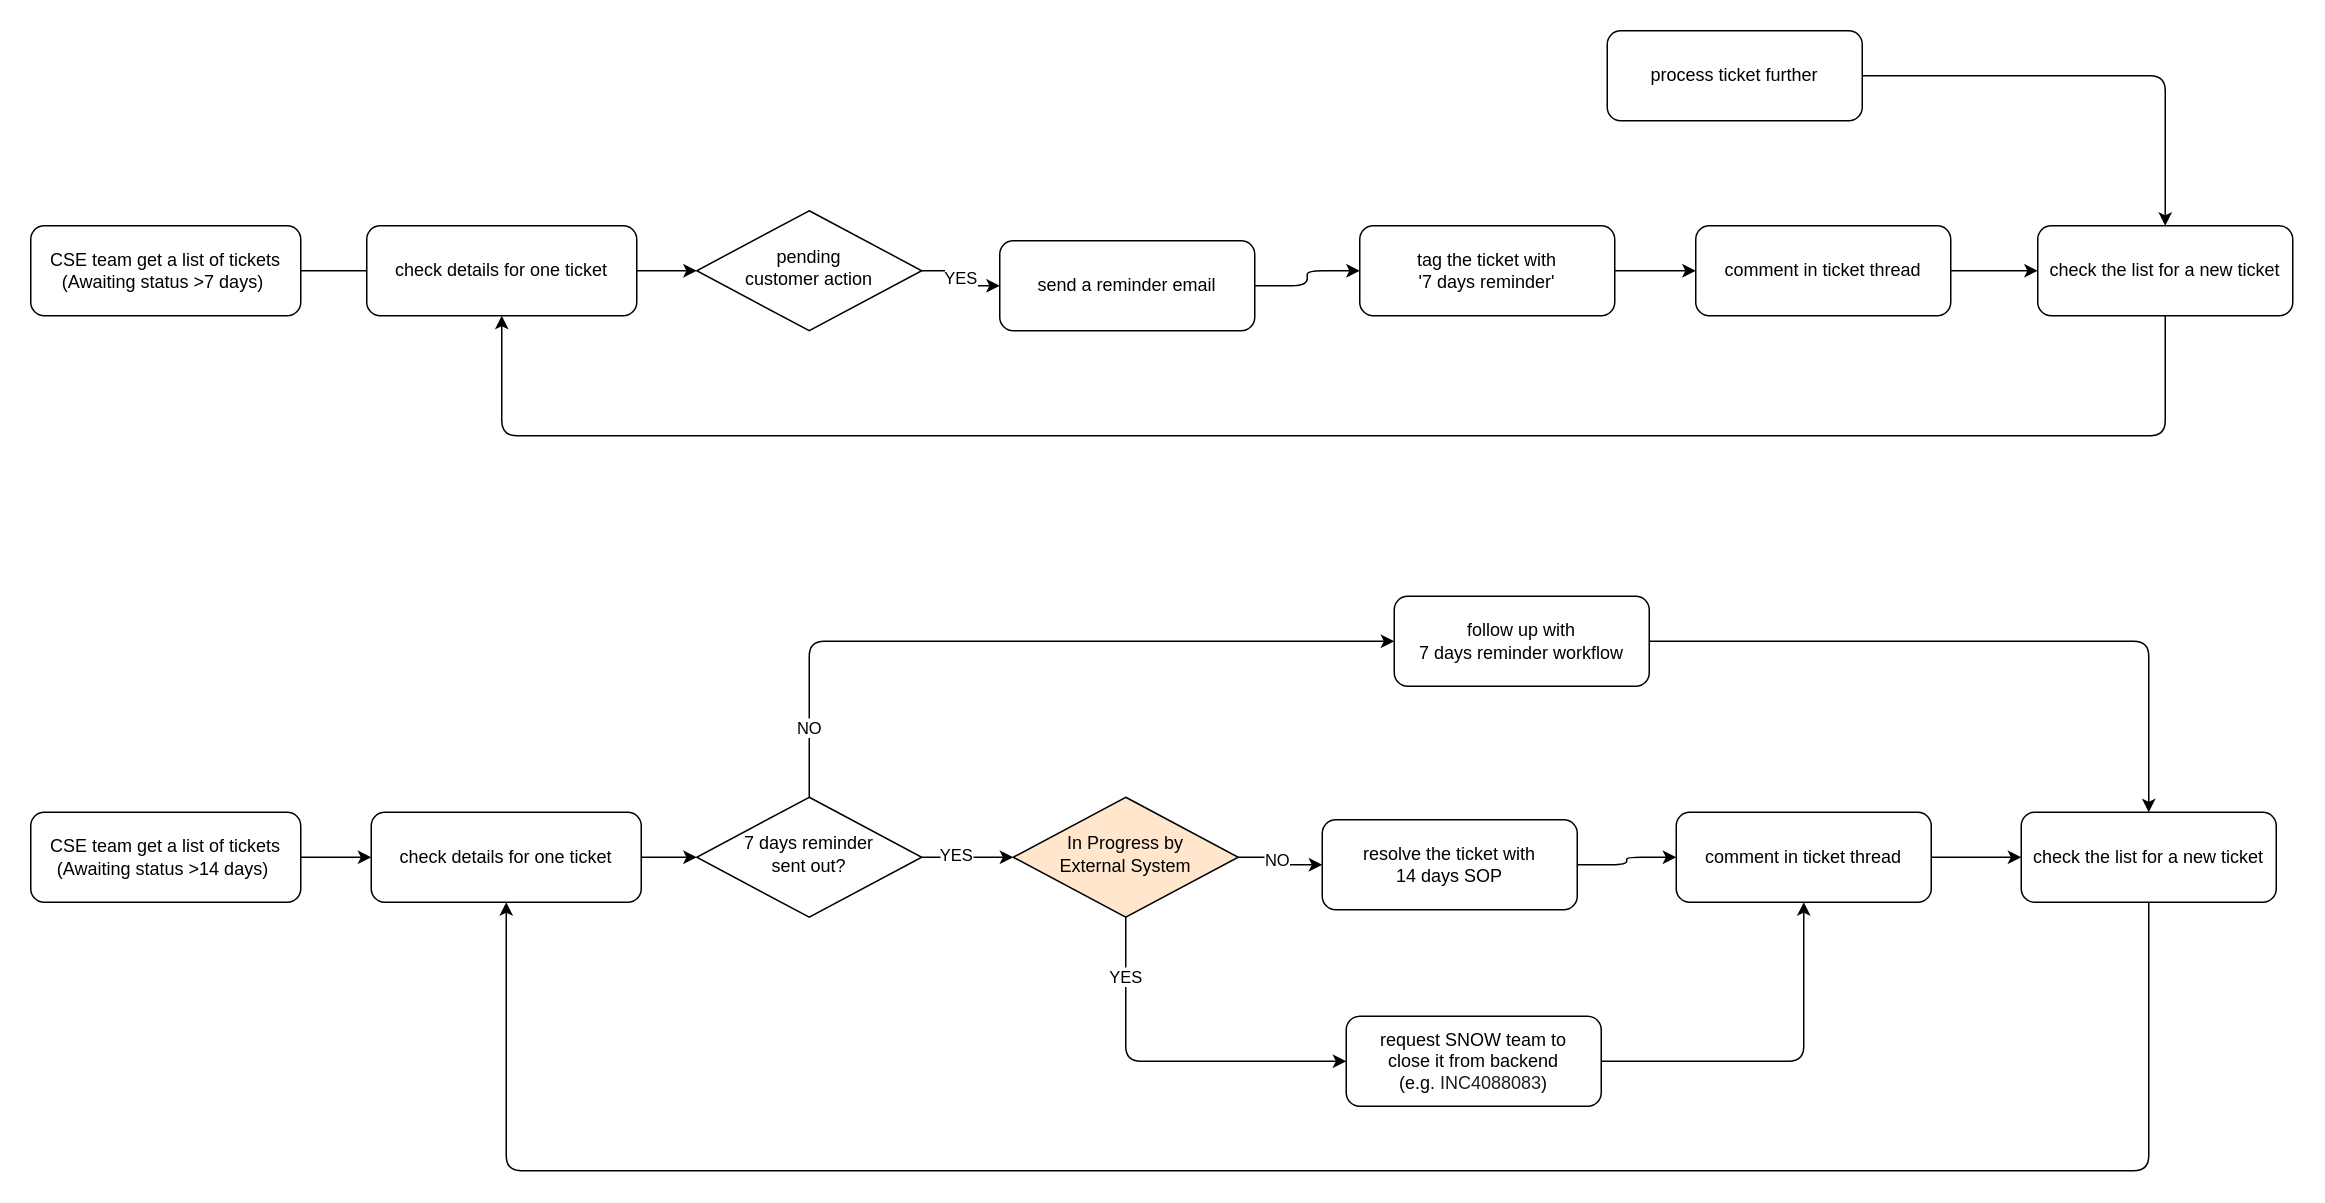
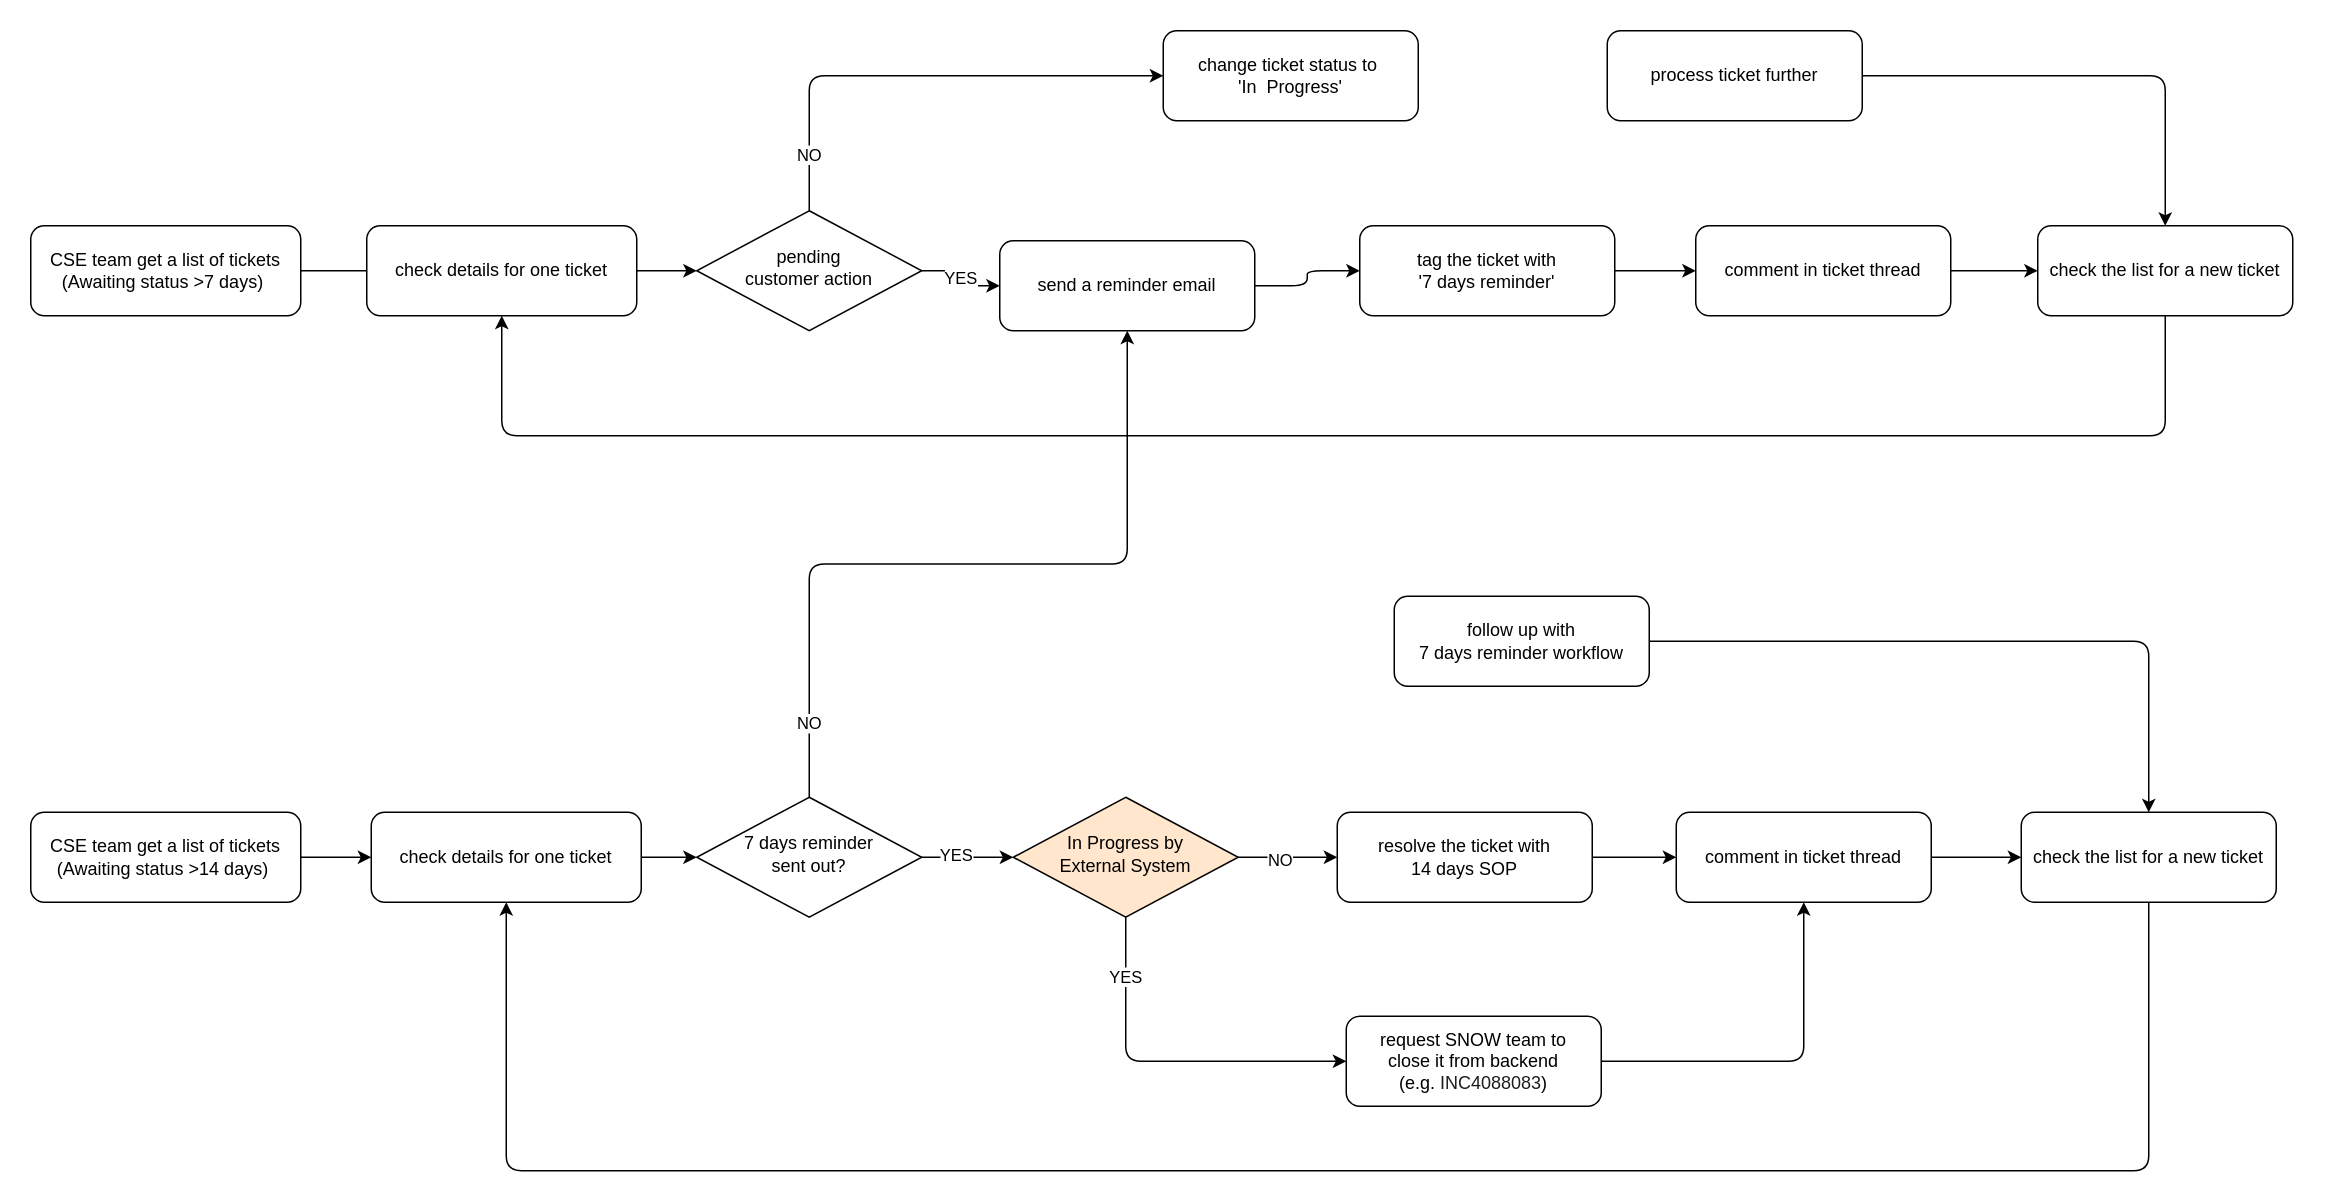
none -> (918, 76)
none -> (1291, 76)
(1095, 641) -> (1035, 564)
(1450, 865) -> (1465, 857)
